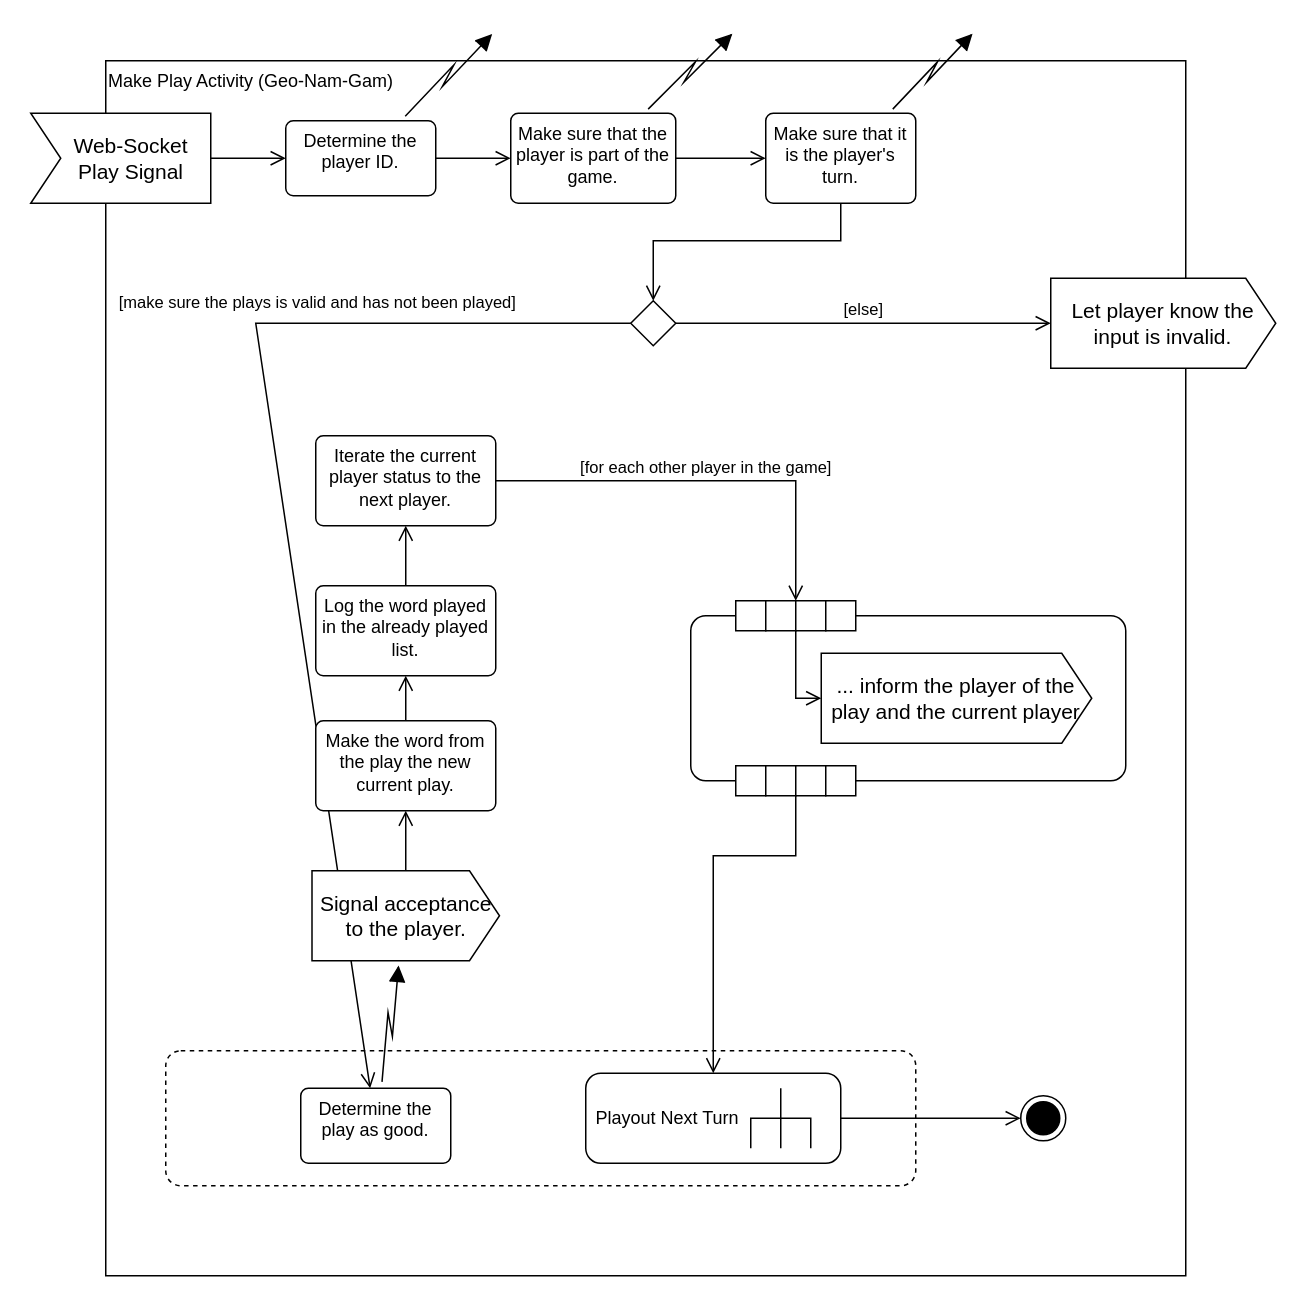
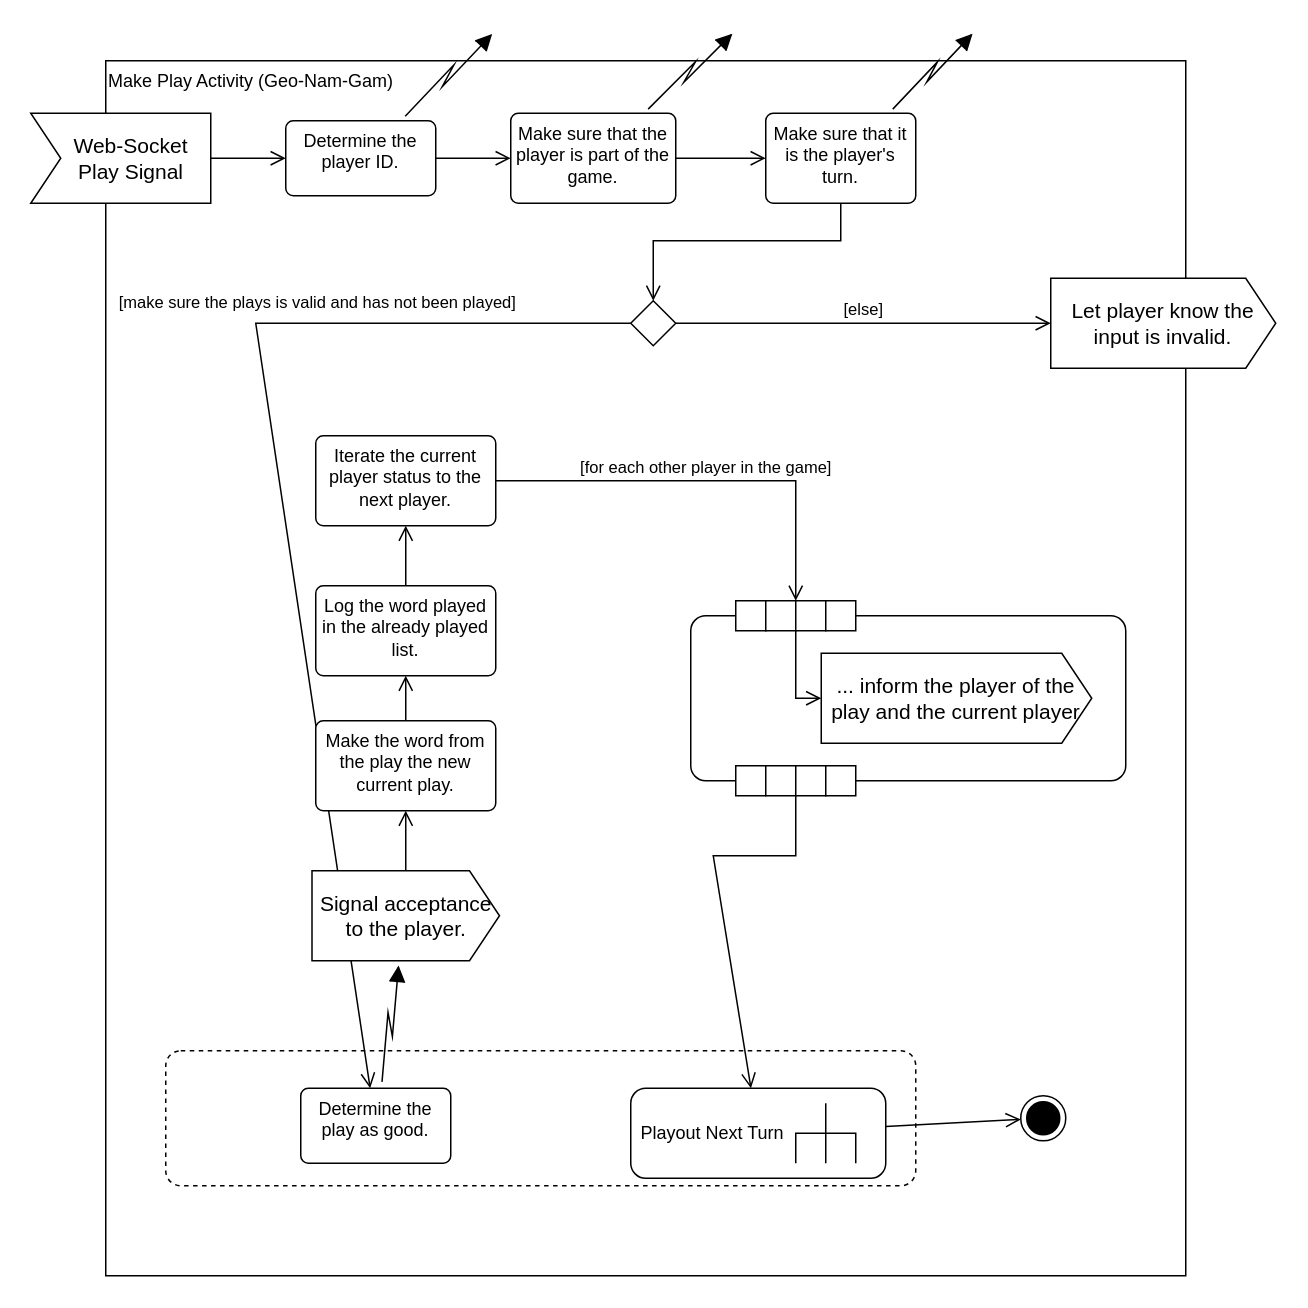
(713, 1118) -> (758, 1133)
